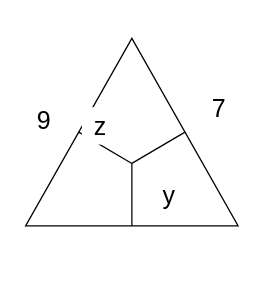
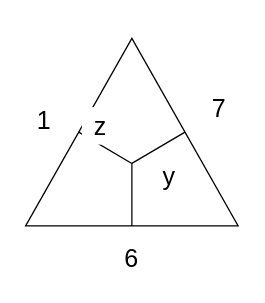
(44, 119) -> (44, 119)
(169, 194) -> (169, 176)
none -> (132, 257)
